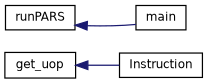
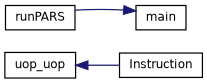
(112, 26) -> (99, 9)
(40, 65) -> (40, 65)
